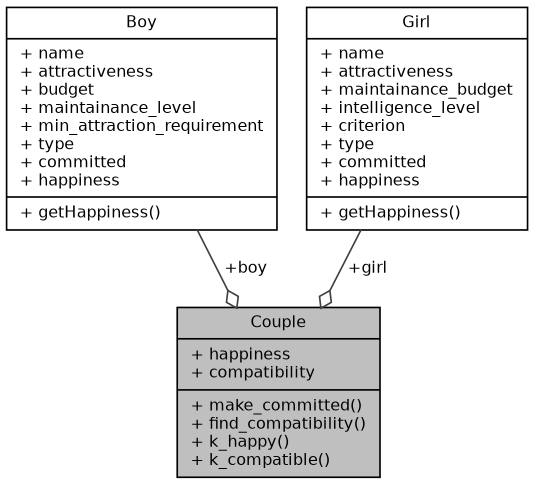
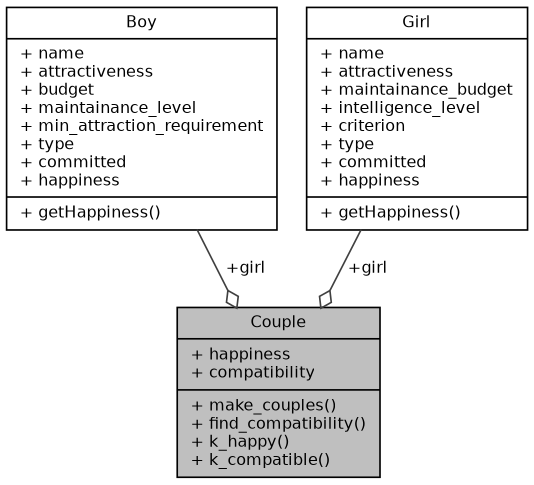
(244, 269) -> (244, 269)
(277, 406) -> (264, 406)
